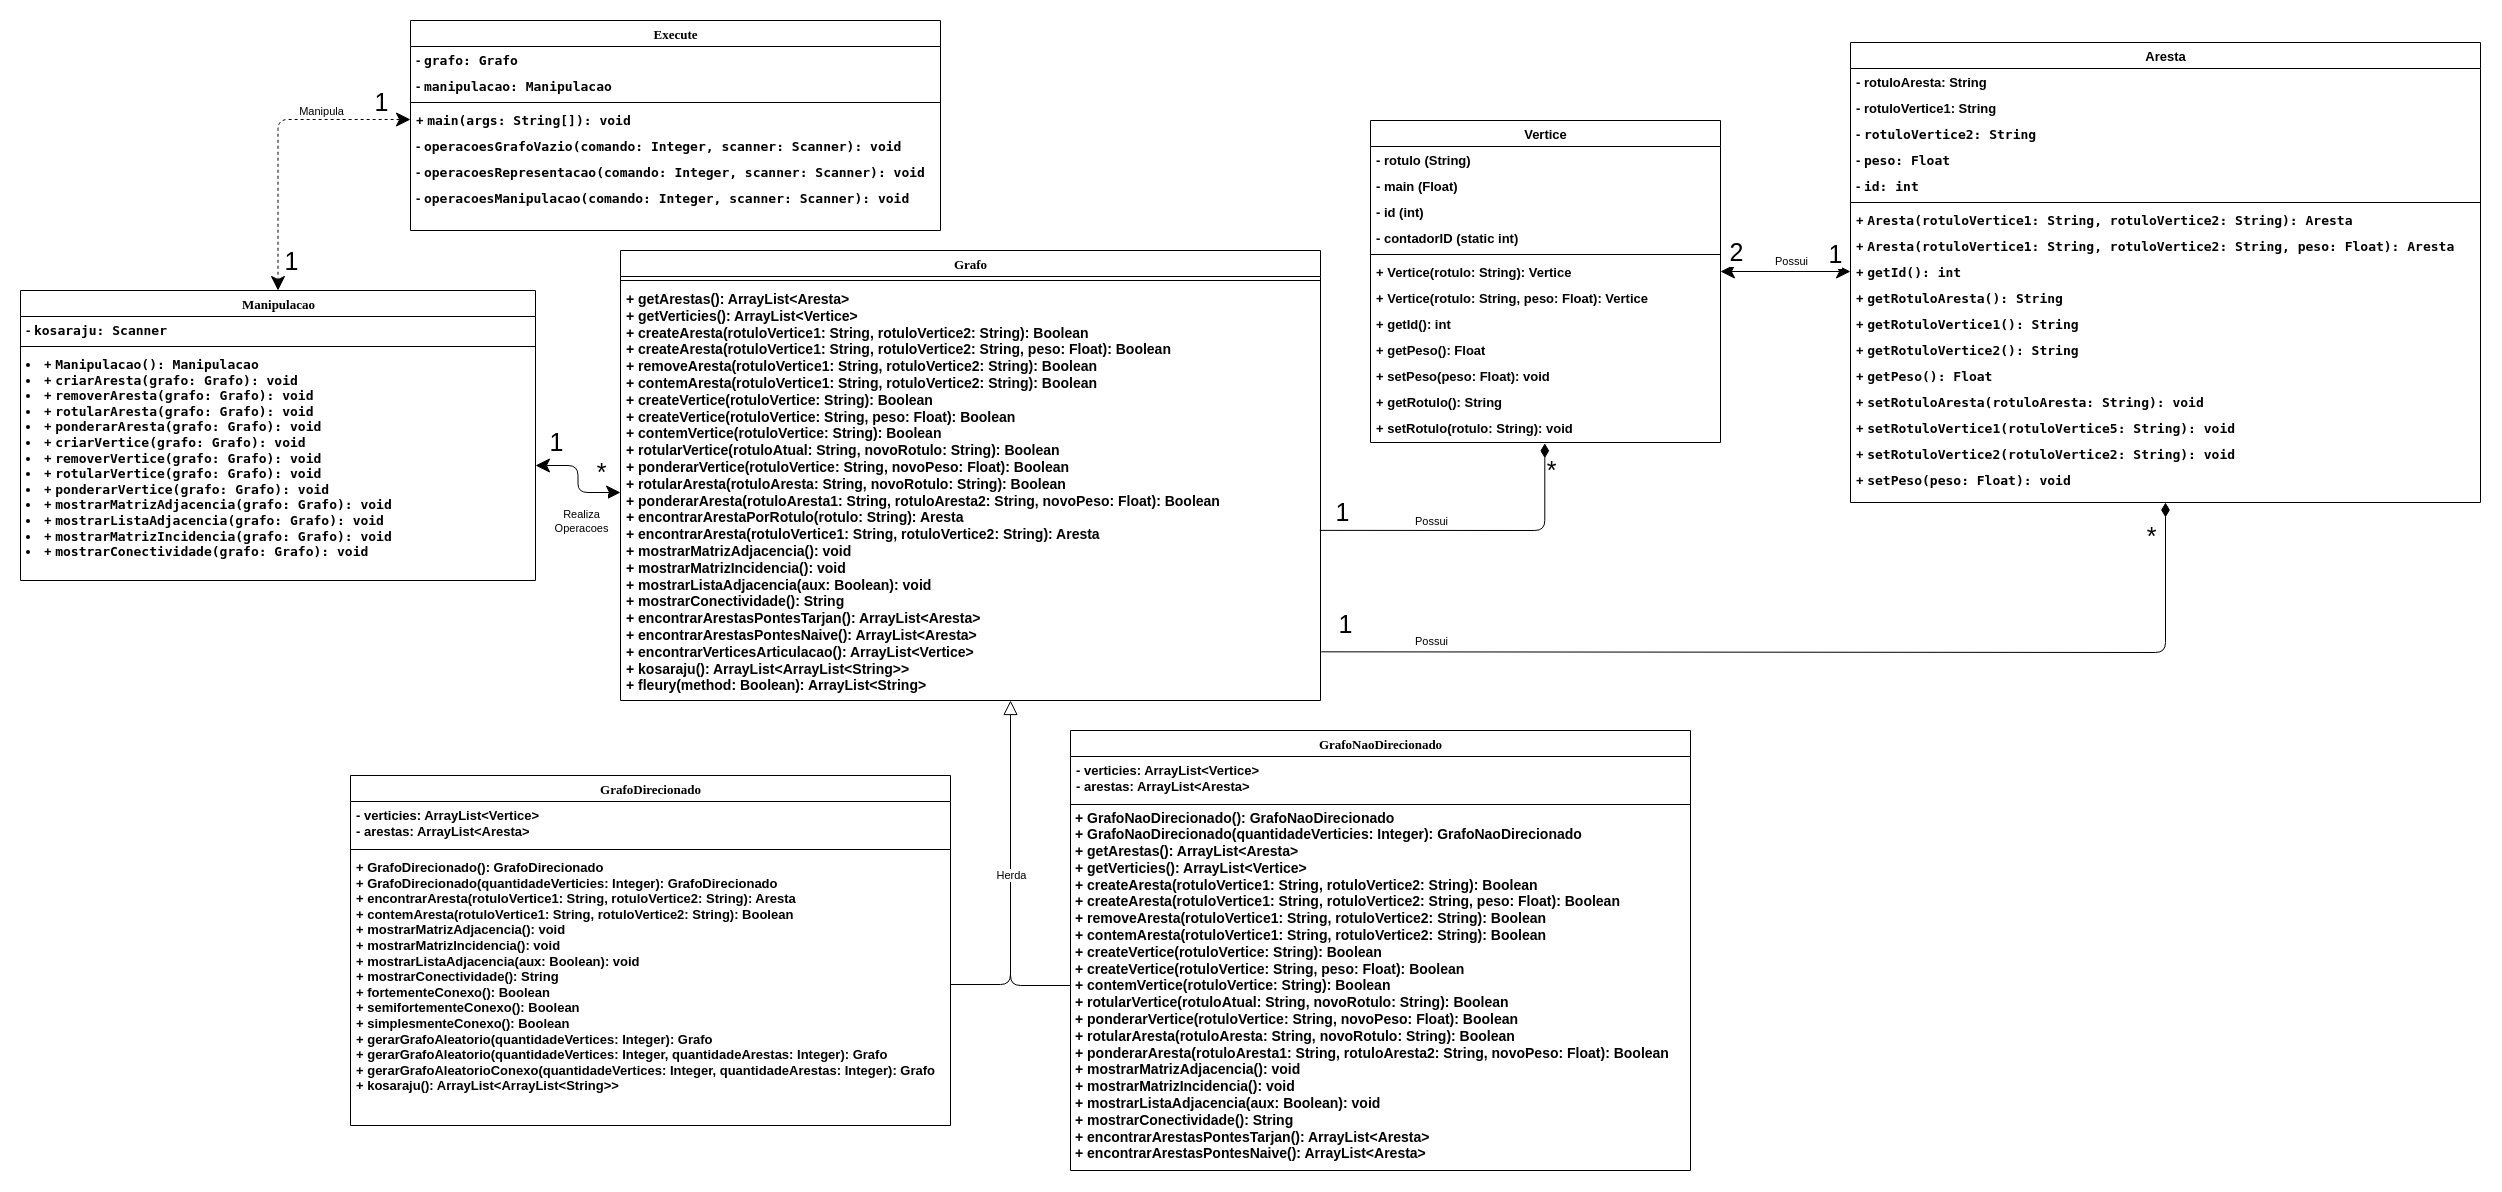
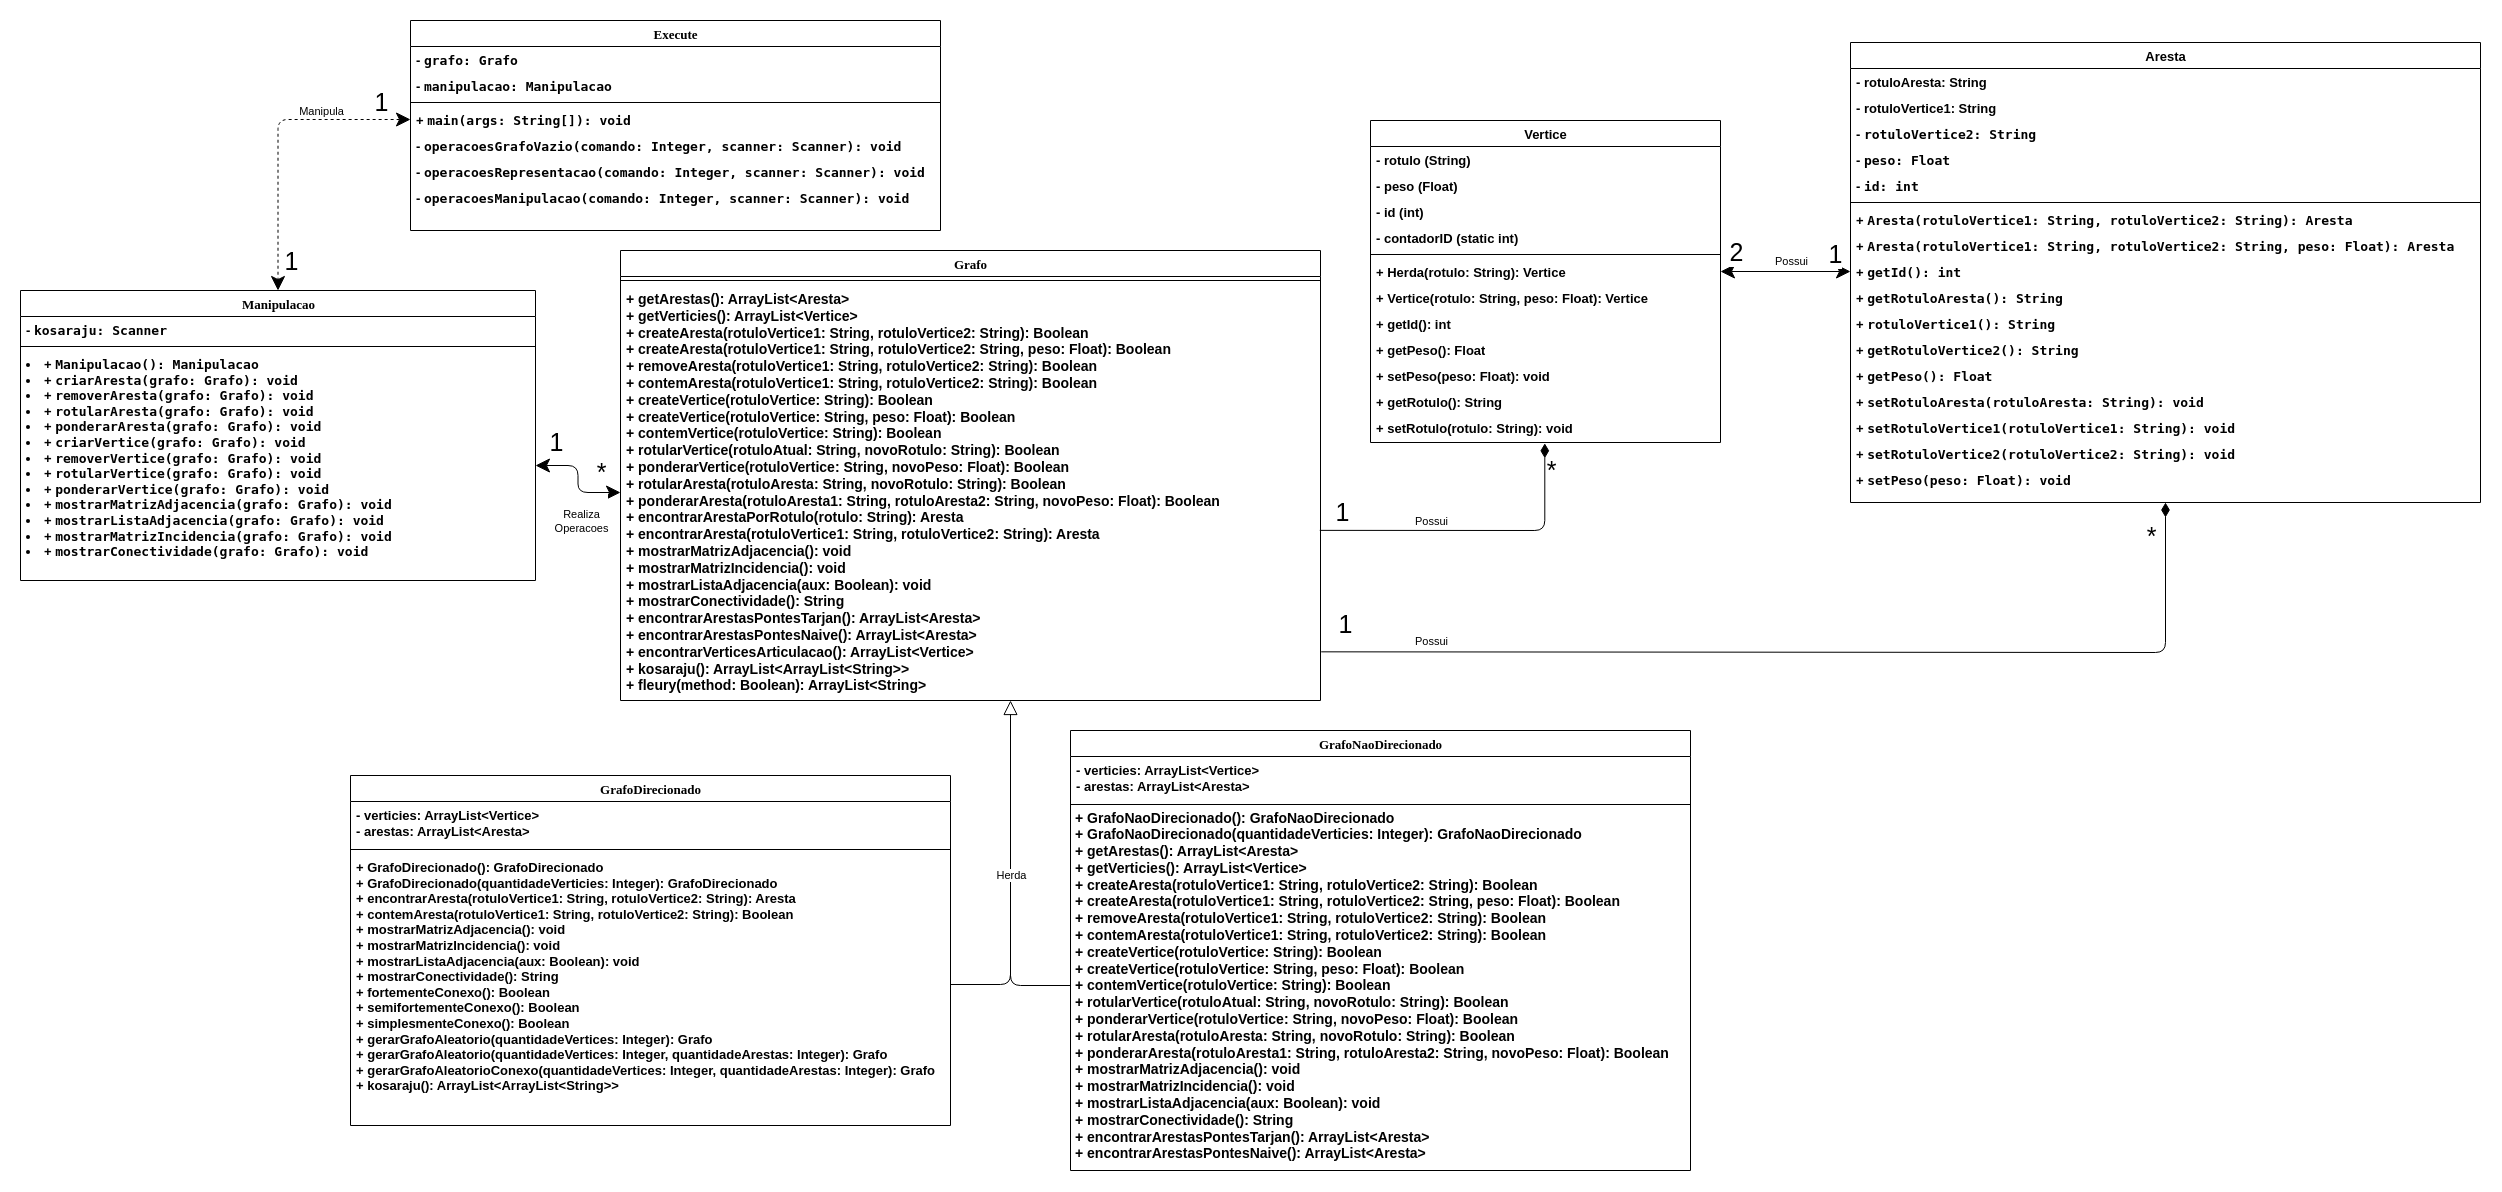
(1422, 187) -> (1424, 187)
(1485, 273) -> (1479, 273)
(1952, 325) -> (1941, 325)
(2016, 429) -> (2016, 429)
